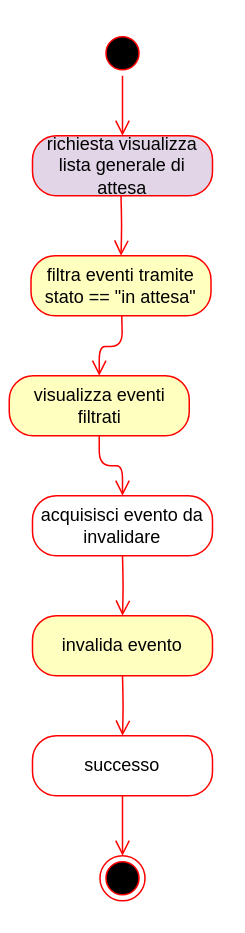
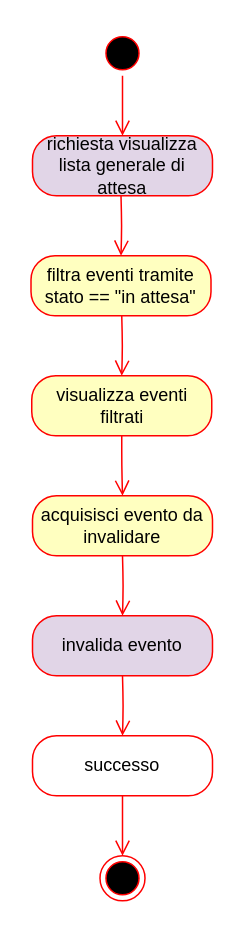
(99, 406) -> (122, 406)
(122, 526) -> (122, 526)
(122, 646) -> (122, 646)
